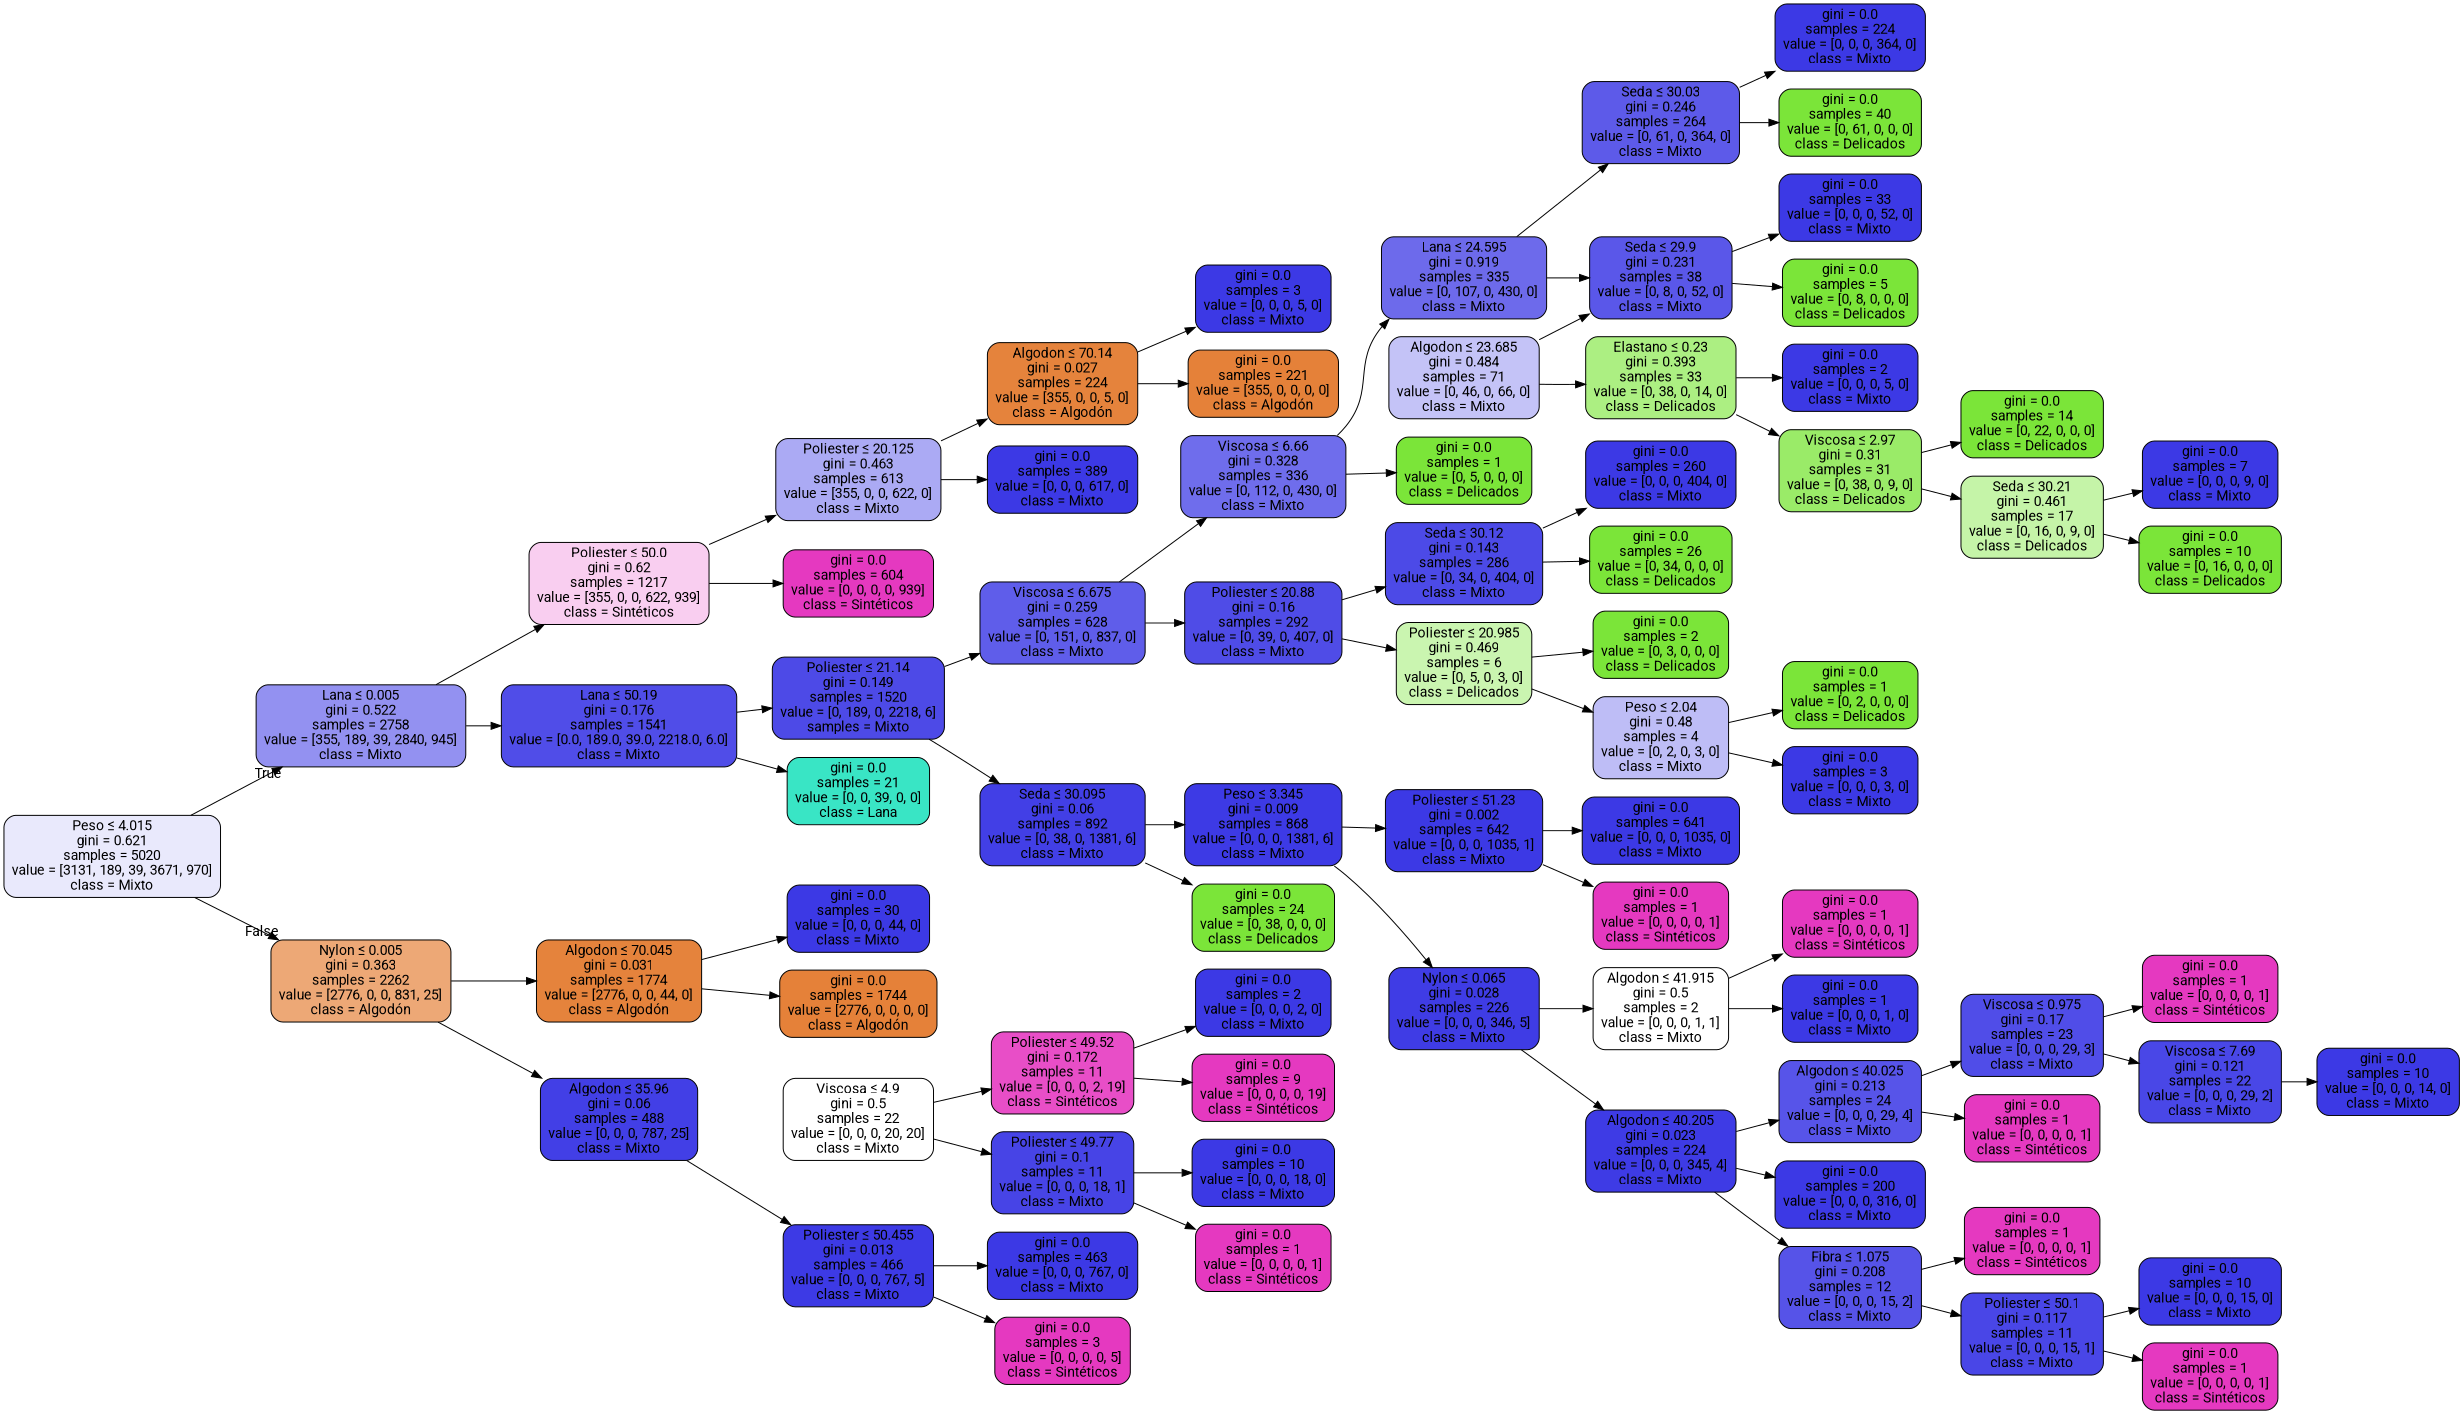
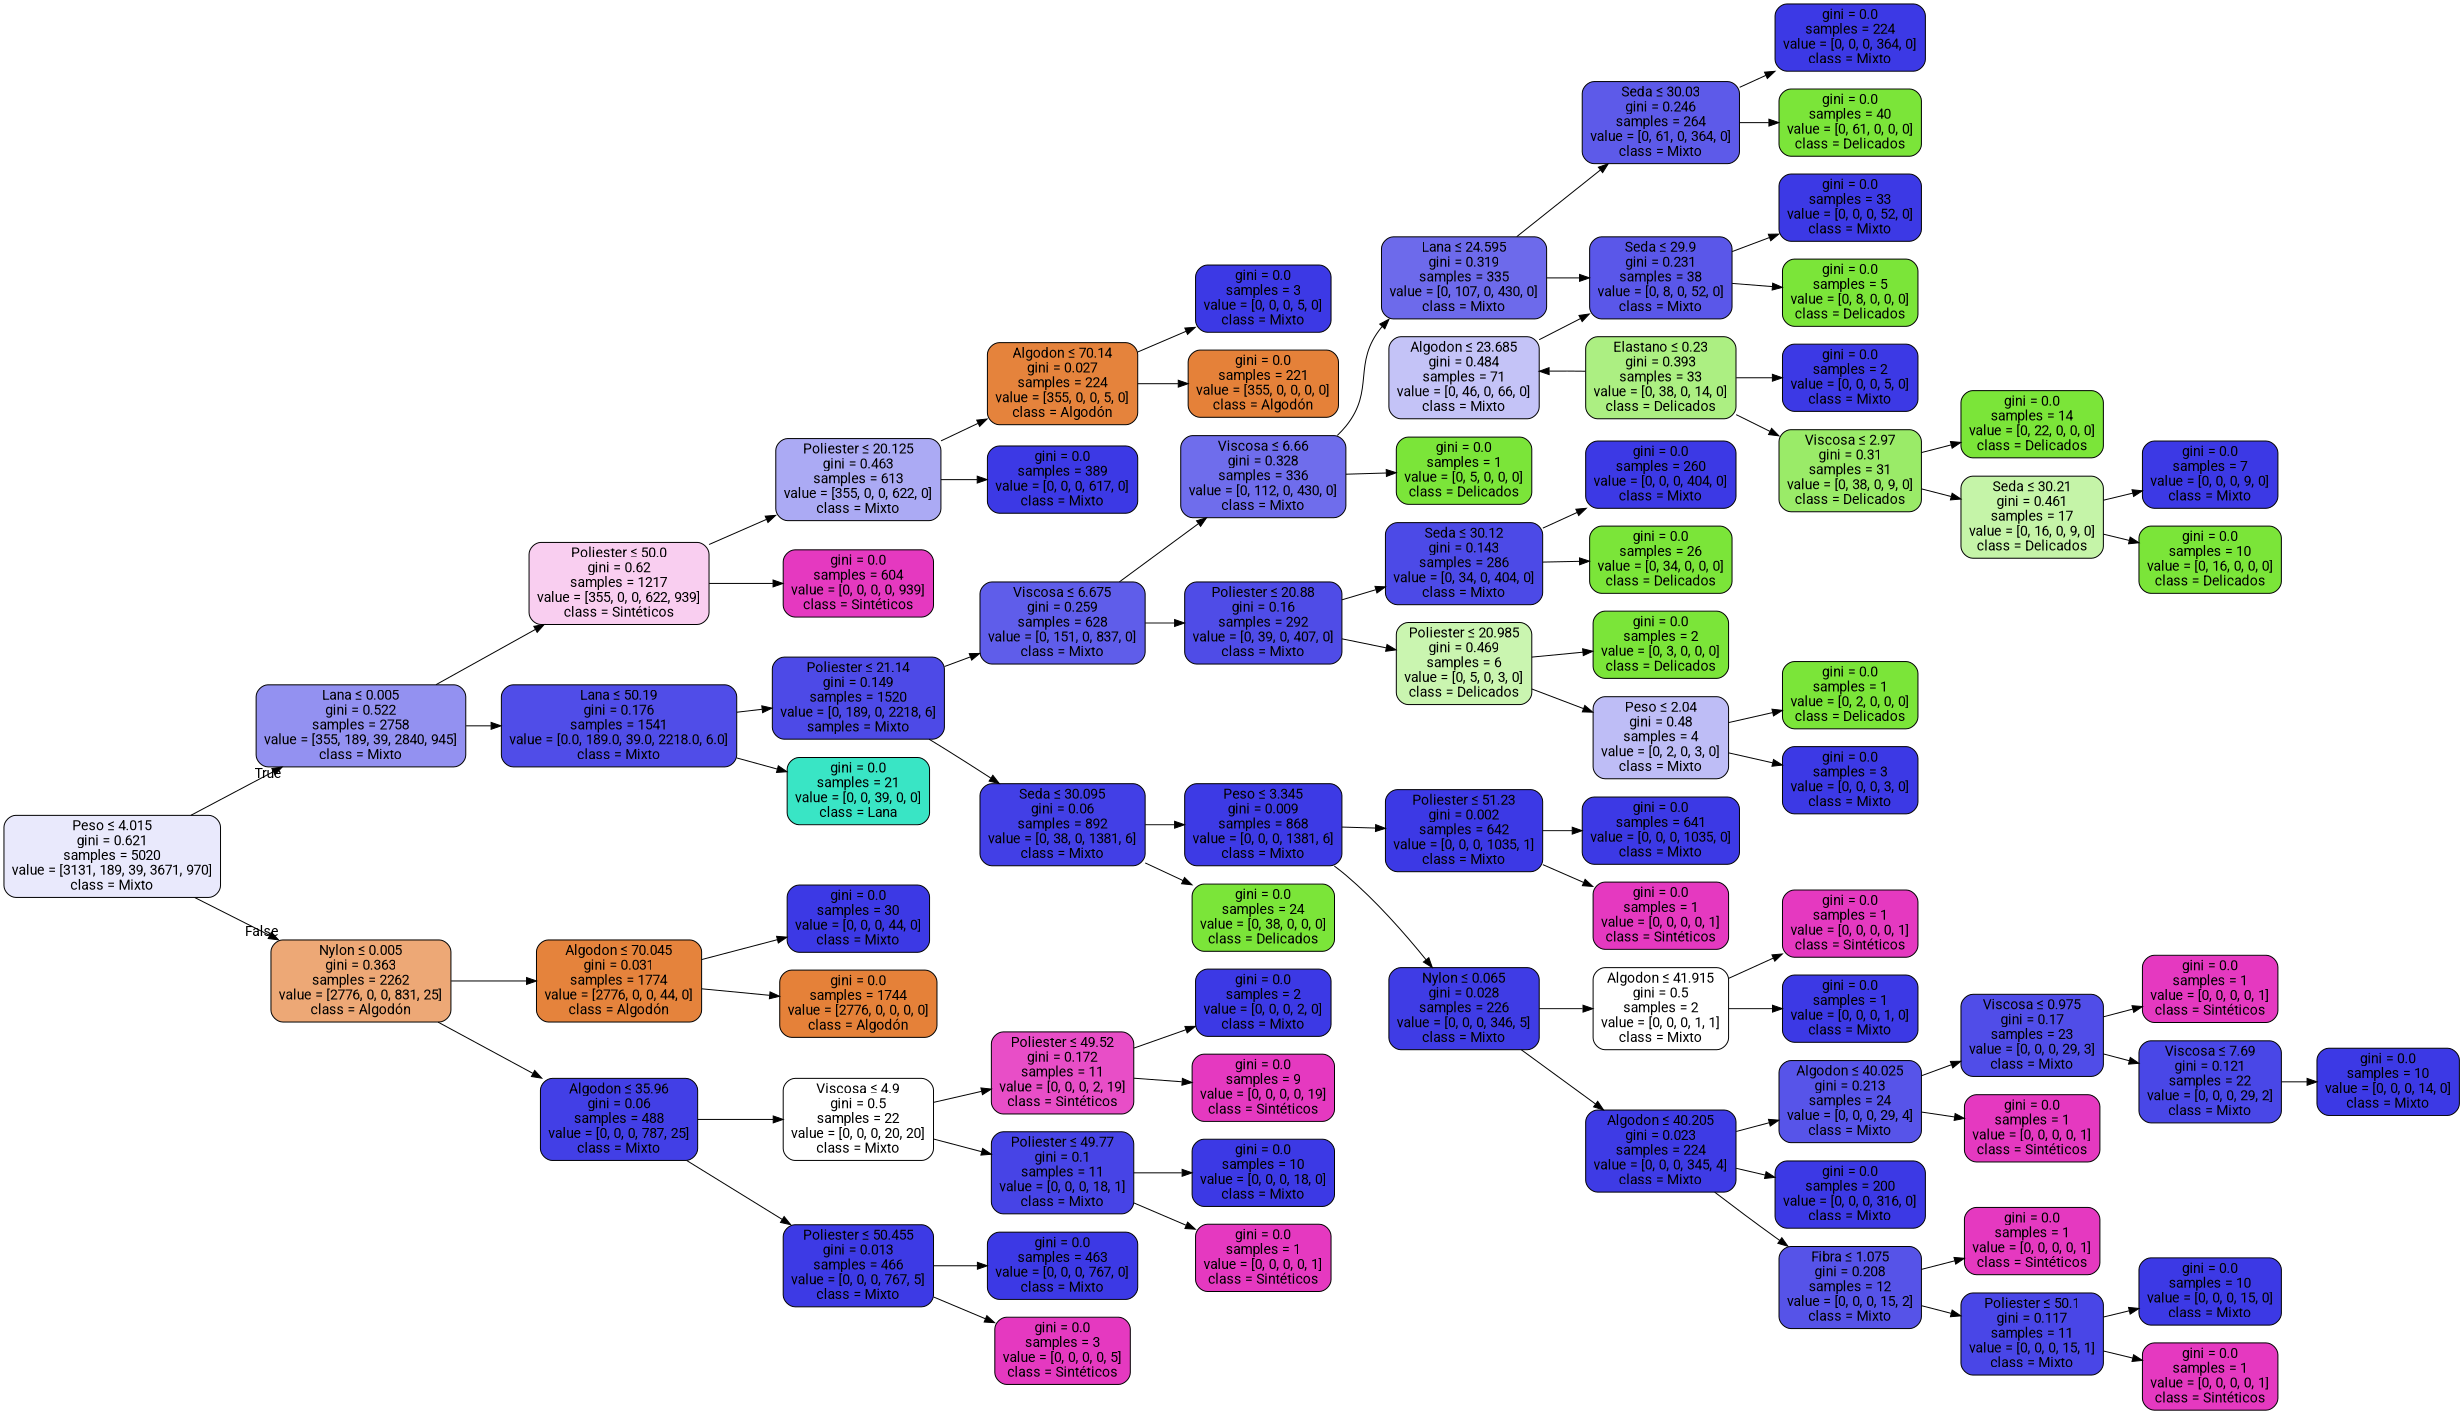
(1464, 263) -> (1464, 263)
(1557, 384) -> (1567, 371)
none -> (735, 1119)
